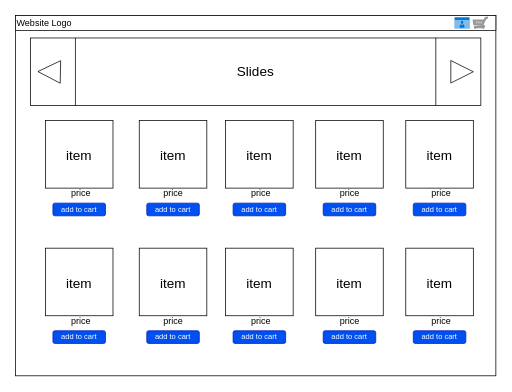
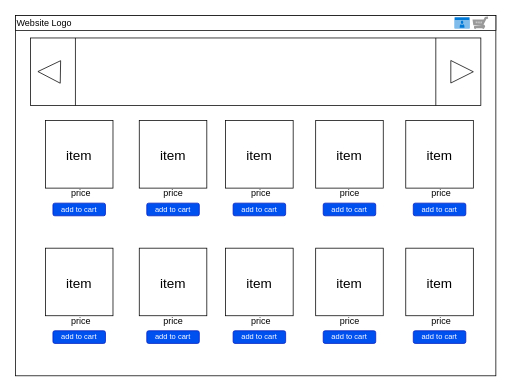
(255, 72) -> none
